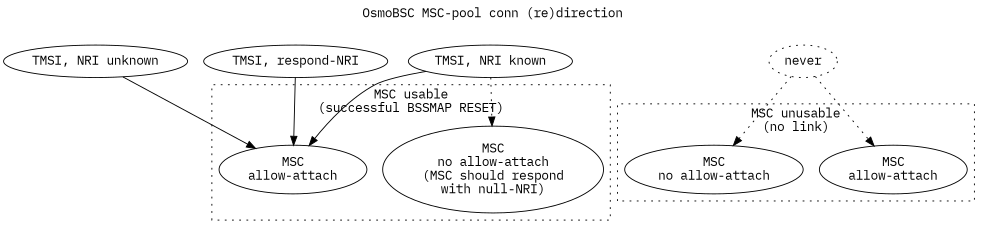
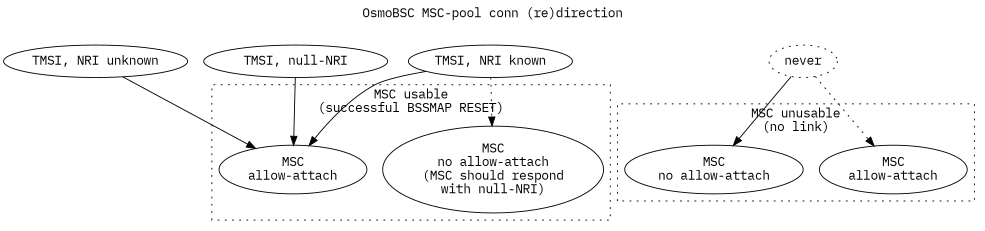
(296, 61) -> (296, 61)
(763, 111) -> (763, 111)
